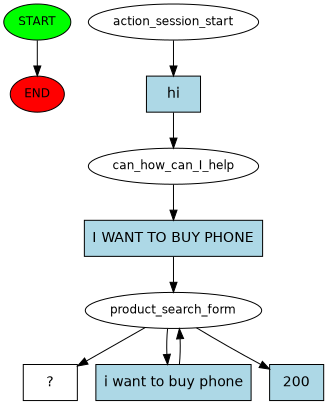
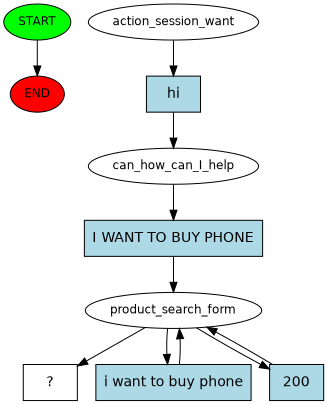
(173, 22) -> (173, 22)
none -> (244, 348)
